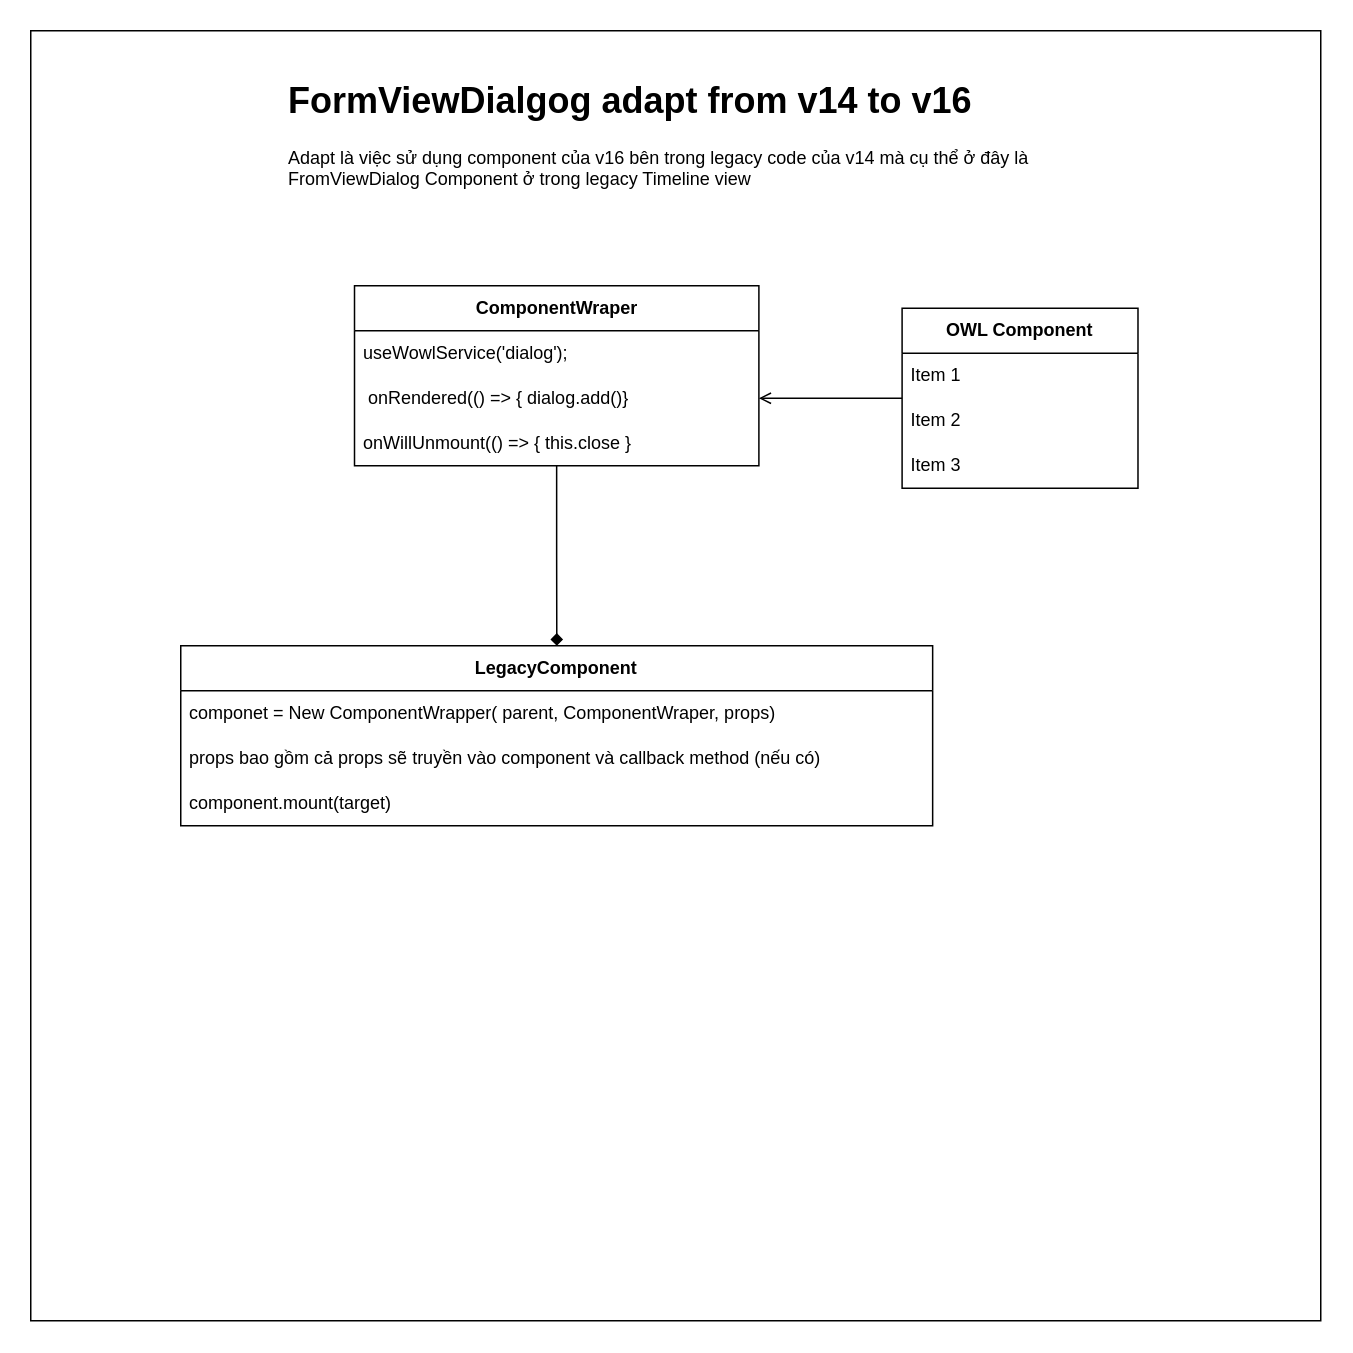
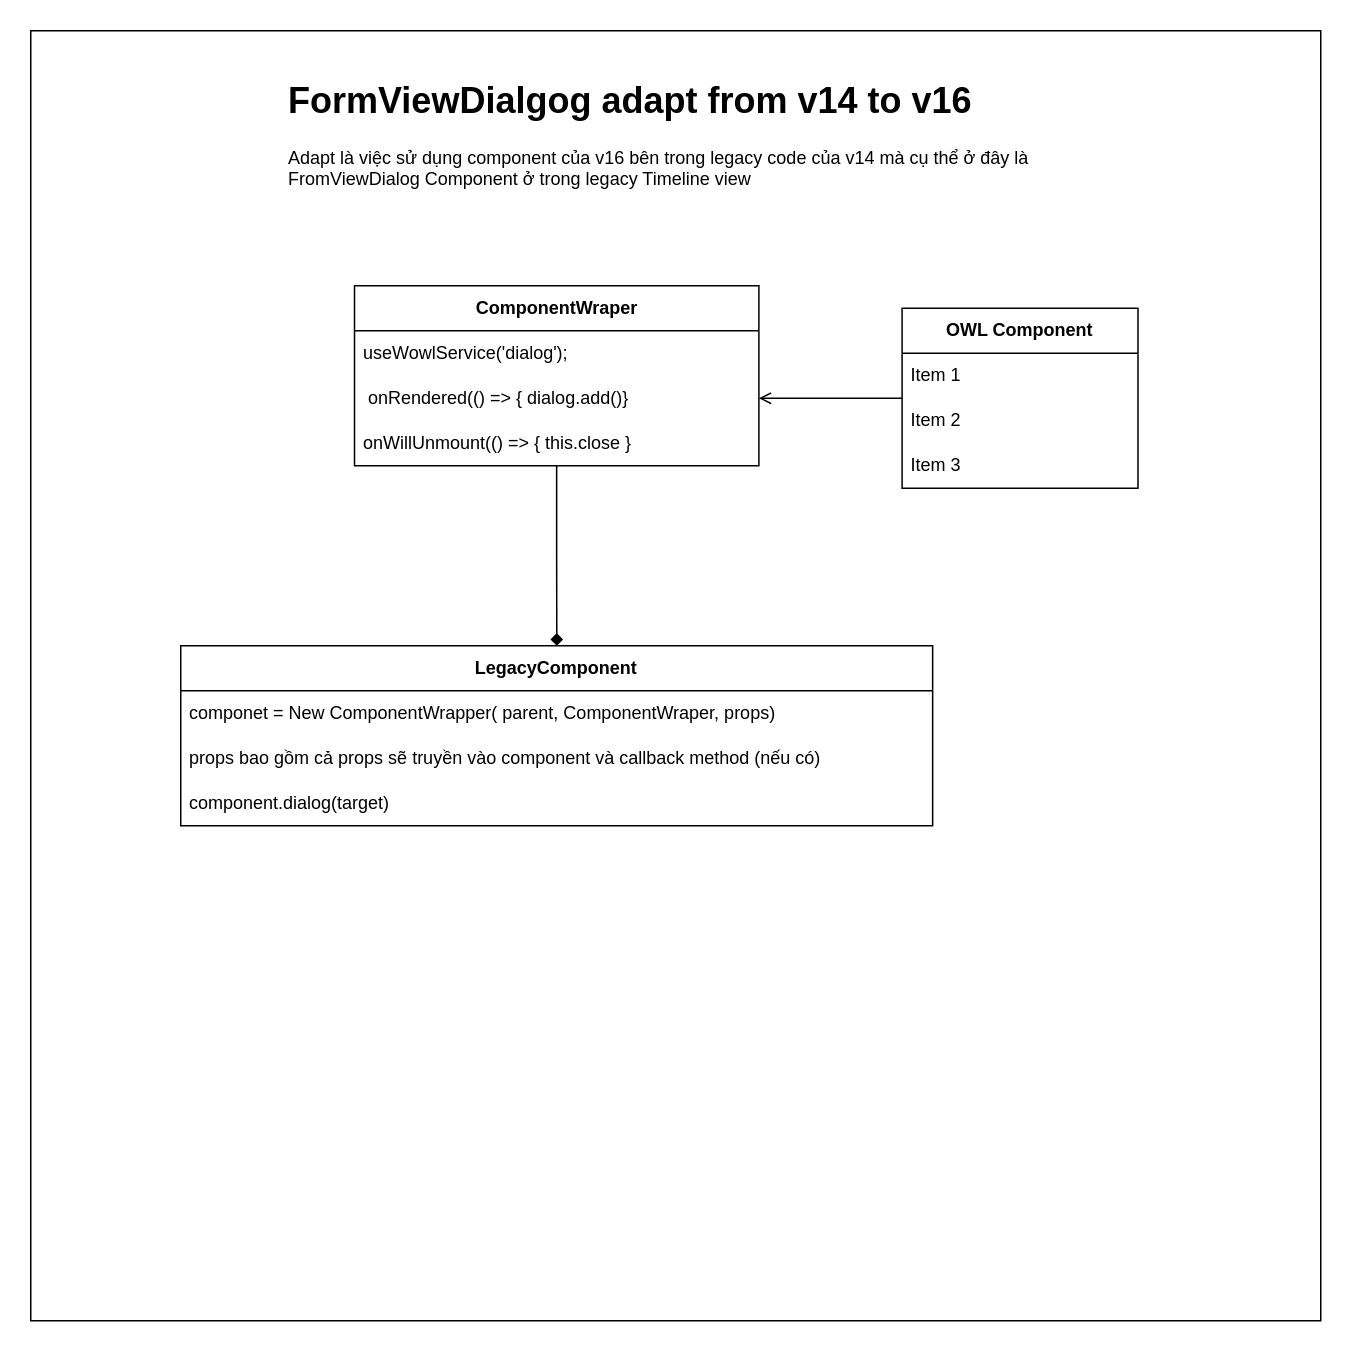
(303, 803) -> (304, 803)
